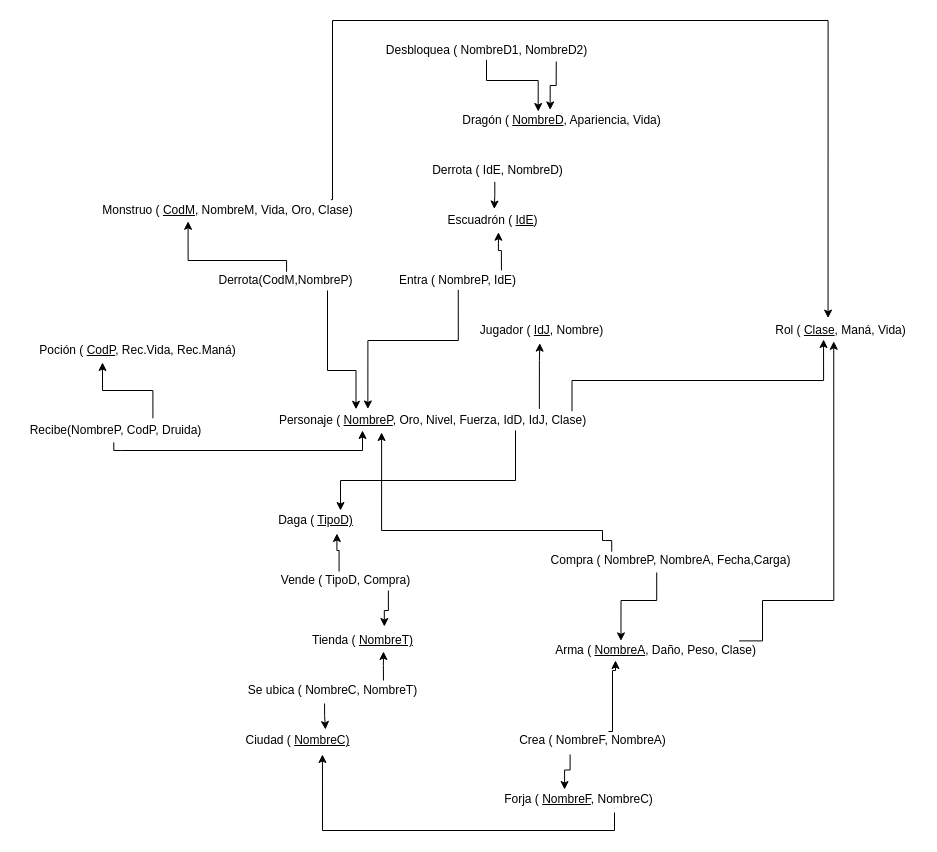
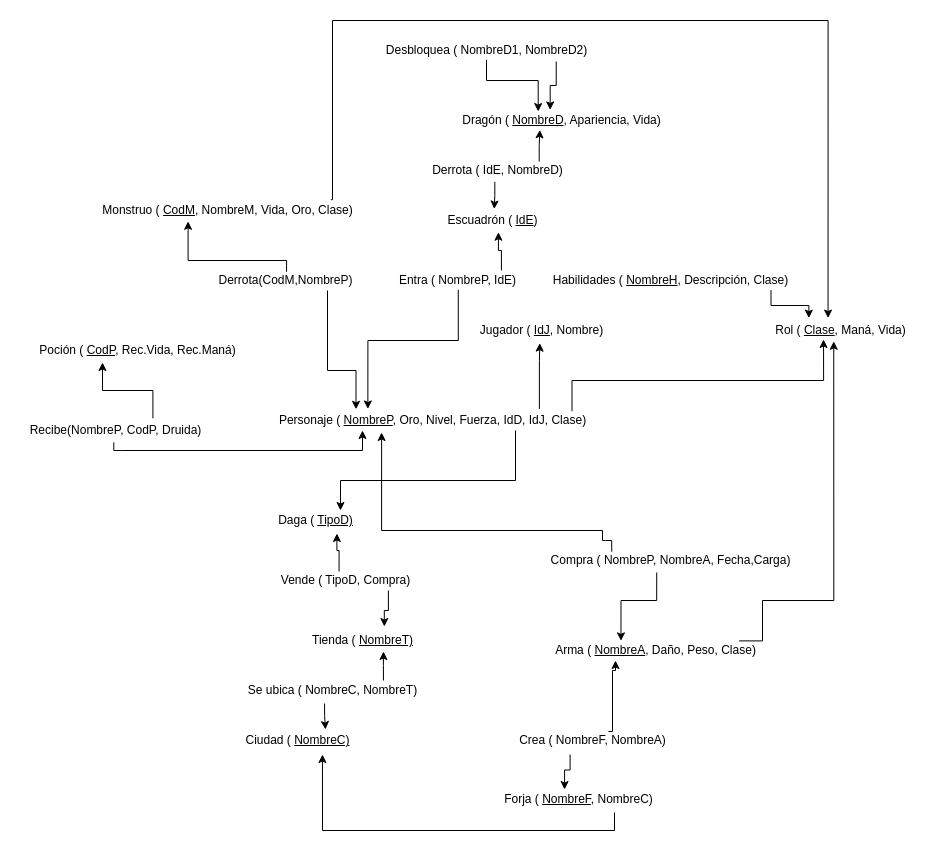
none -> (539, 150)
none -> (671, 281)
none -> (785, 306)
